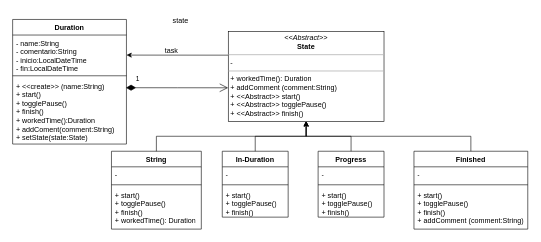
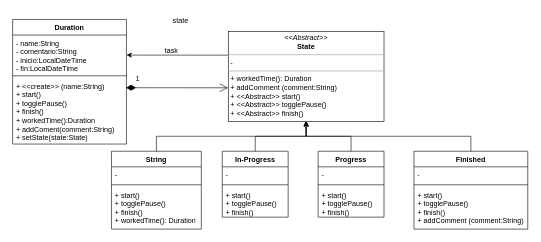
(255, 160) -> (255, 160)
